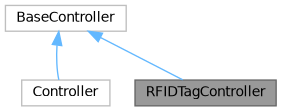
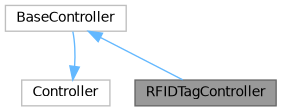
(57, 63) -> (75, 49)
